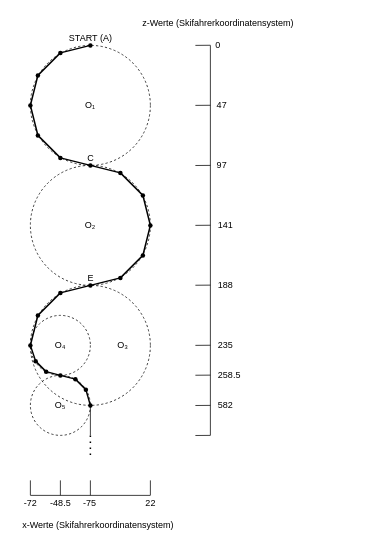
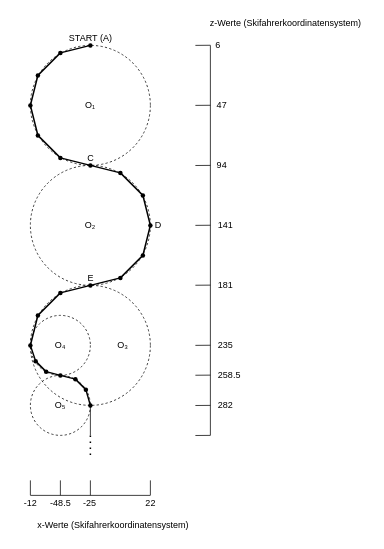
(218, 23) -> (285, 23)
(218, 45) -> (218, 45)
(222, 165) -> (222, 165)
none -> (158, 225)
(226, 285) -> (226, 285)
(226, 405) -> (226, 405)
(31, 503) -> (31, 503)
(90, 503) -> (90, 503)
(98, 525) -> (113, 525)
